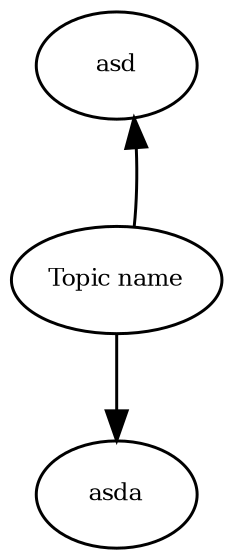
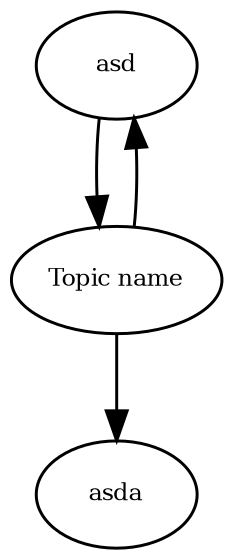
none -> (97, 157)
